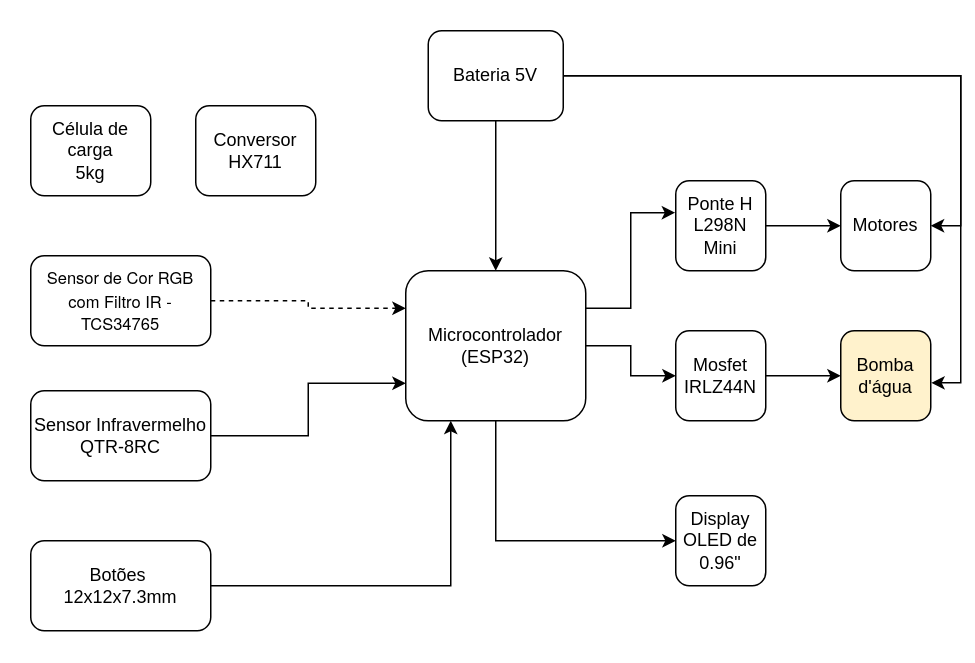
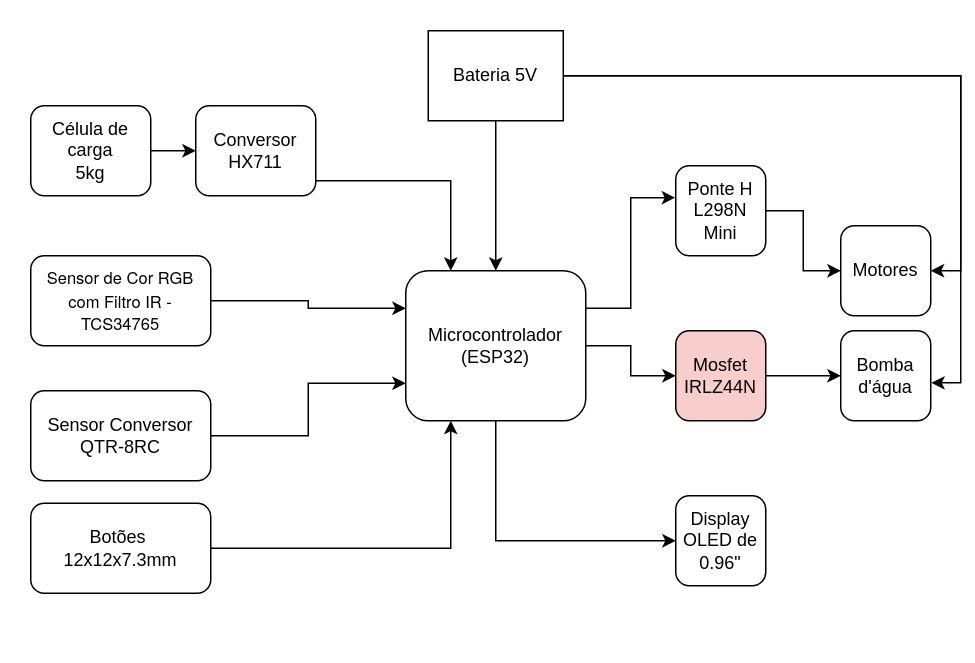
(496, 76) -> (496, 76)
none -> (179, 151)
none -> (423, 181)
(721, 226) -> (721, 211)
(886, 226) -> (886, 271)
(306, 301) -> (306, 301)
(721, 376) -> (721, 376)
(886, 376) -> (886, 376)
(121, 436) -> (121, 436)
(121, 586) -> (121, 548)
